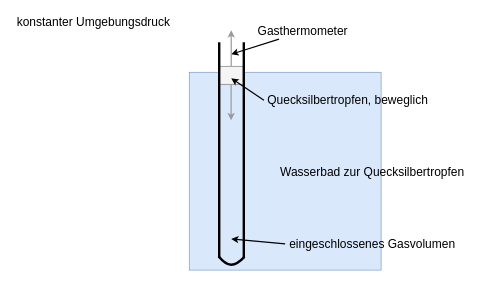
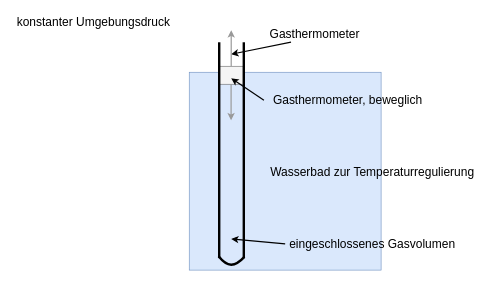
(303, 30) -> (315, 33)
(348, 99) -> (348, 99)
(373, 171) -> (373, 171)
